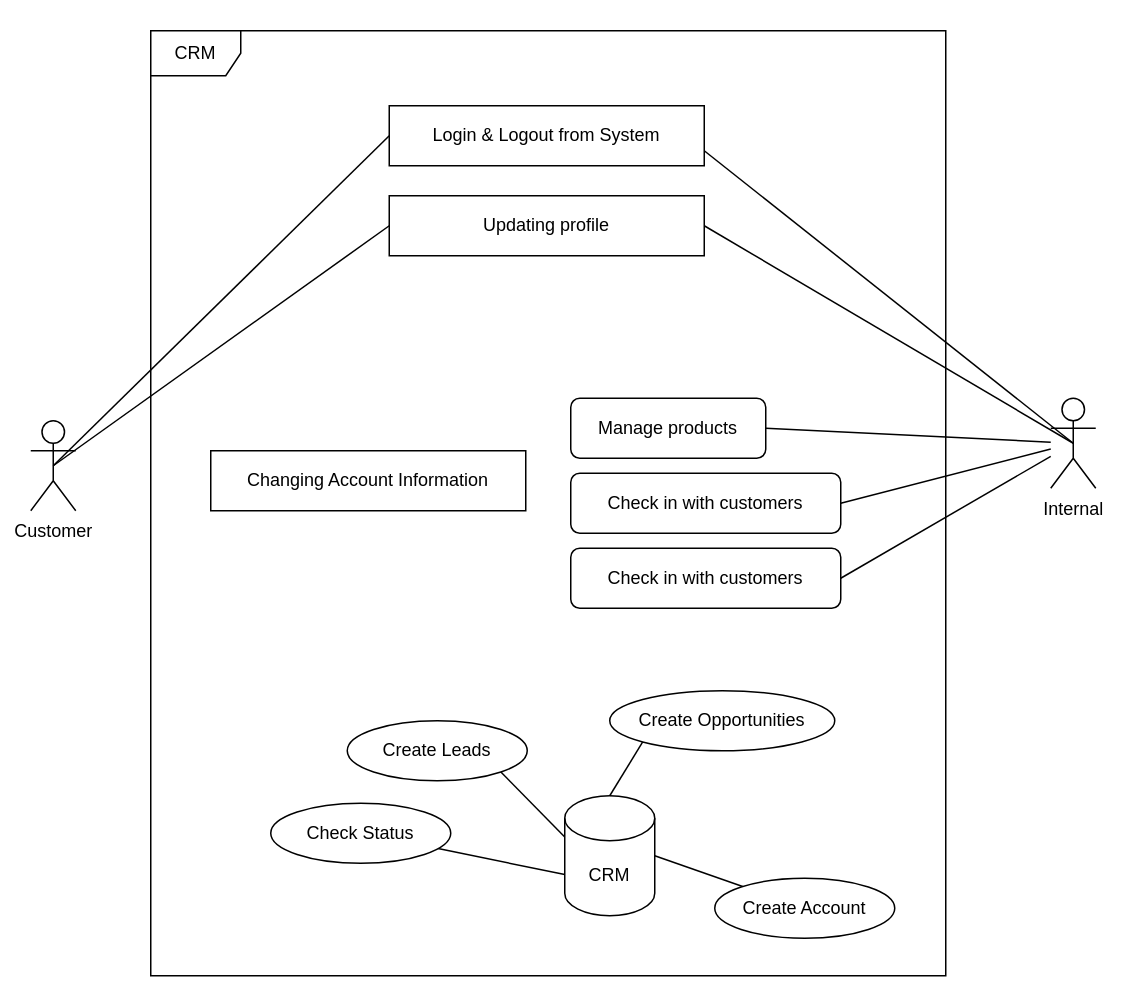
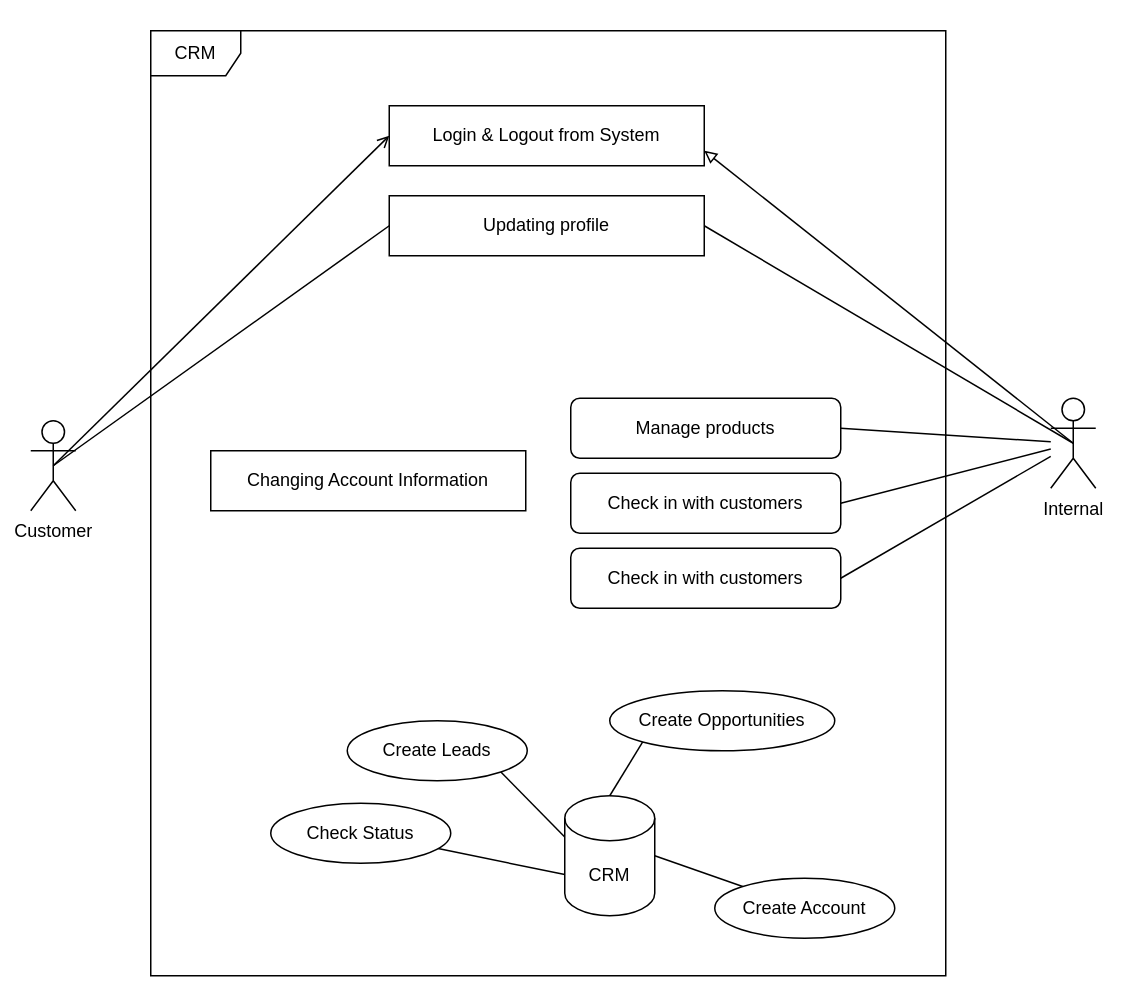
(385, 140) -> (384, 141)
(710, 155) -> (715, 159)
(668, 428) -> (706, 428)
